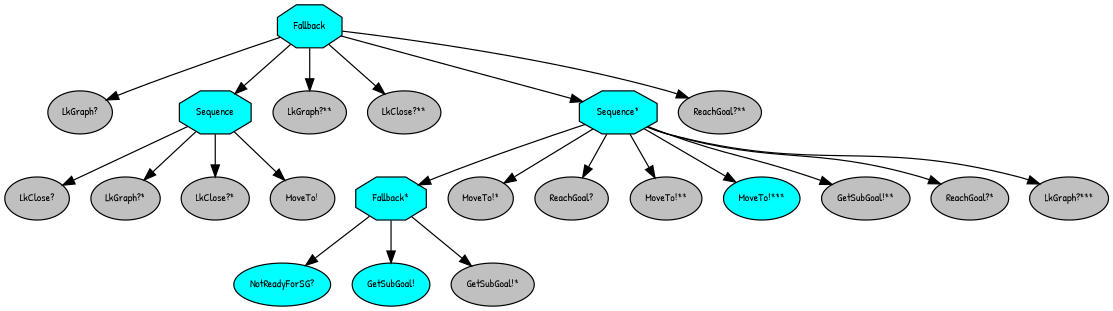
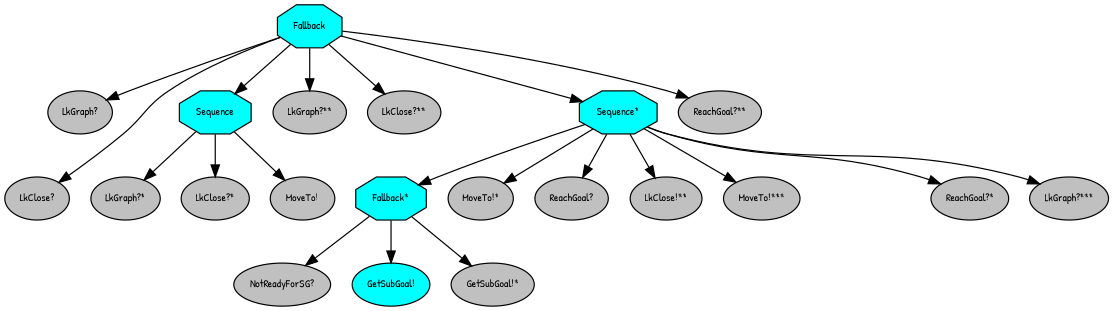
(131, 153) -> (166, 93)
(666, 199) -> (666, 199)
(762, 199) -> (762, 199)
(866, 199) -> none
(282, 285) -> (282, 285)
